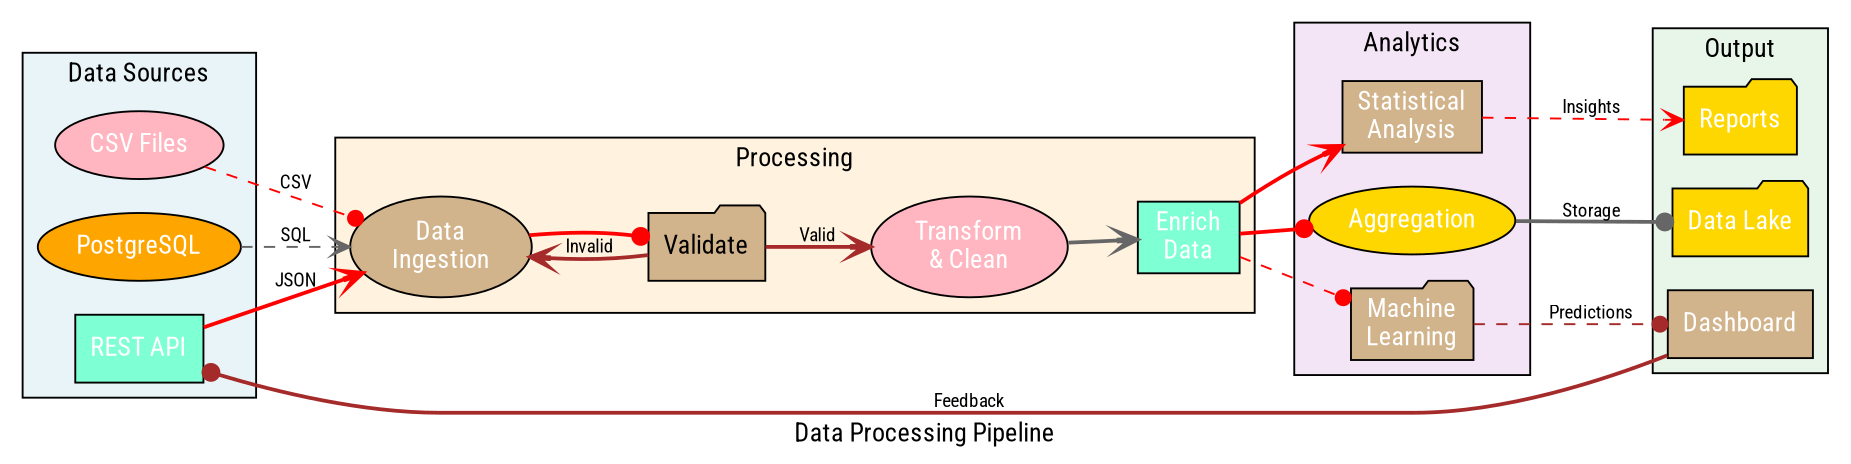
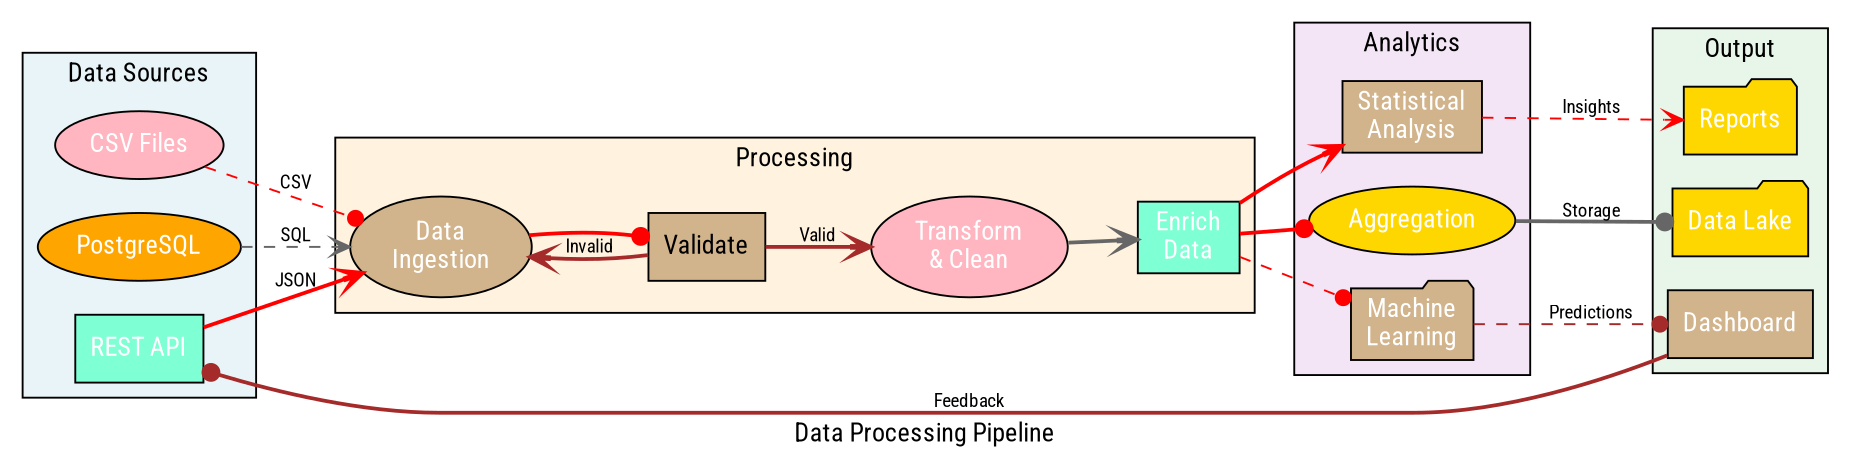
(707, 247) -> (707, 247)
